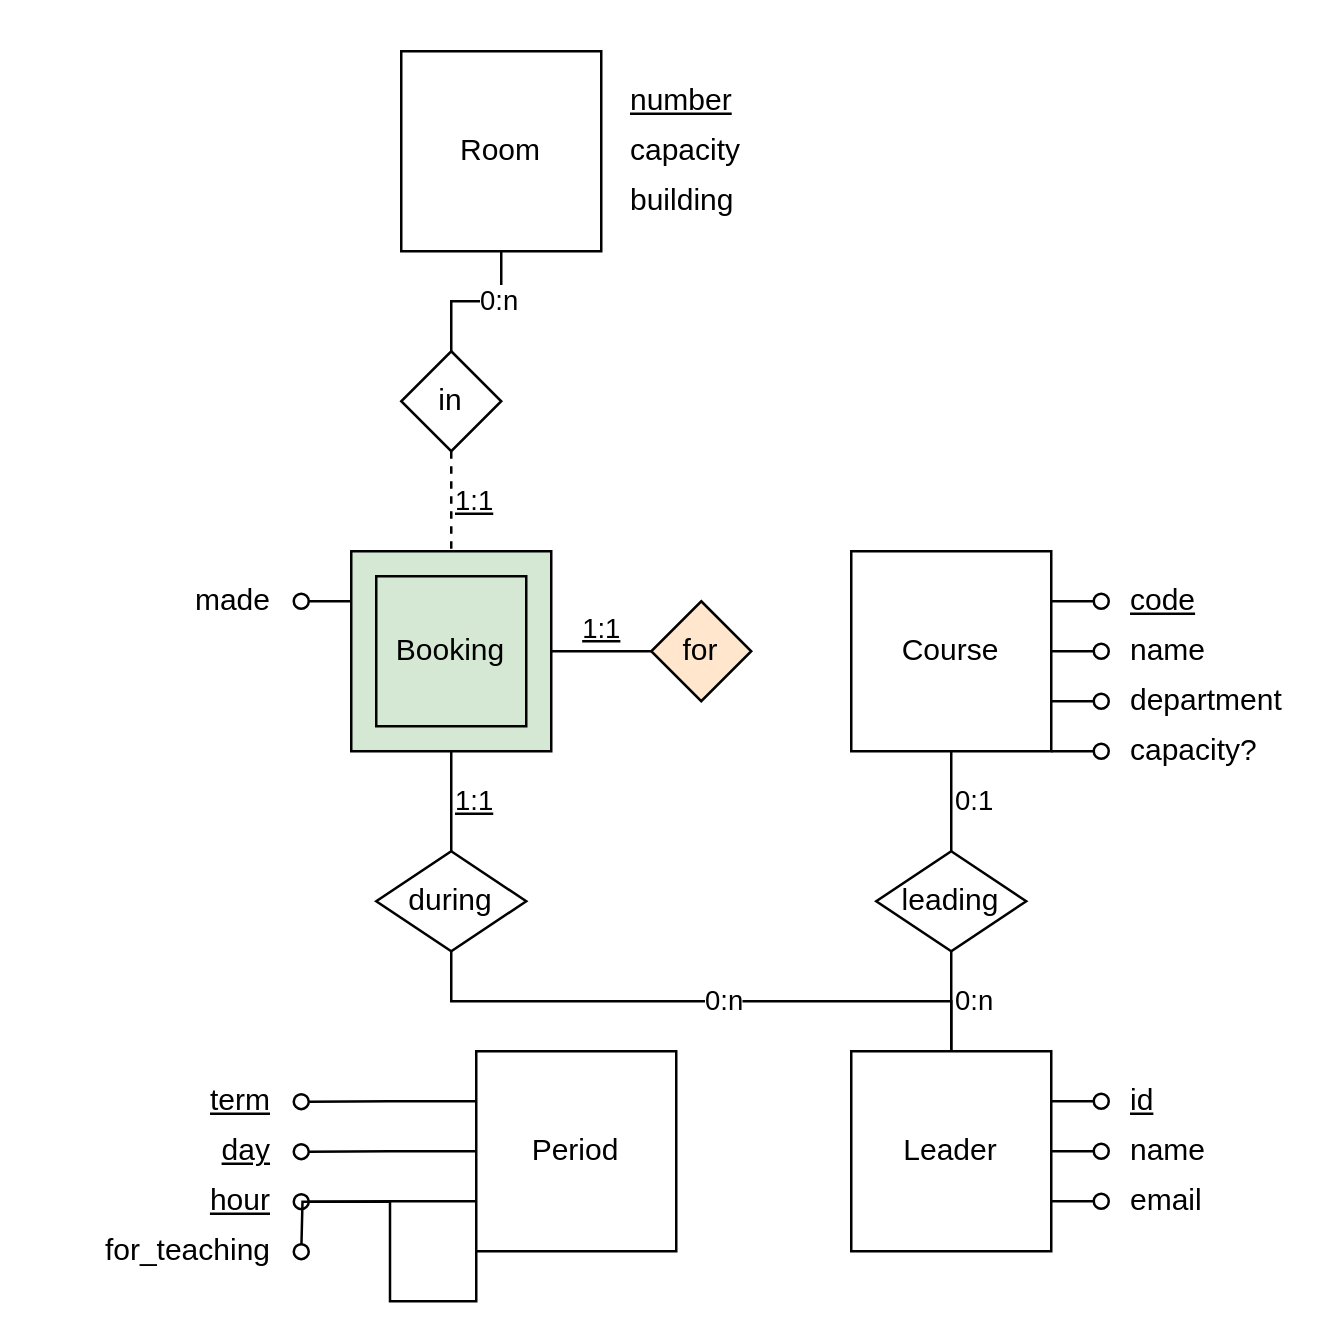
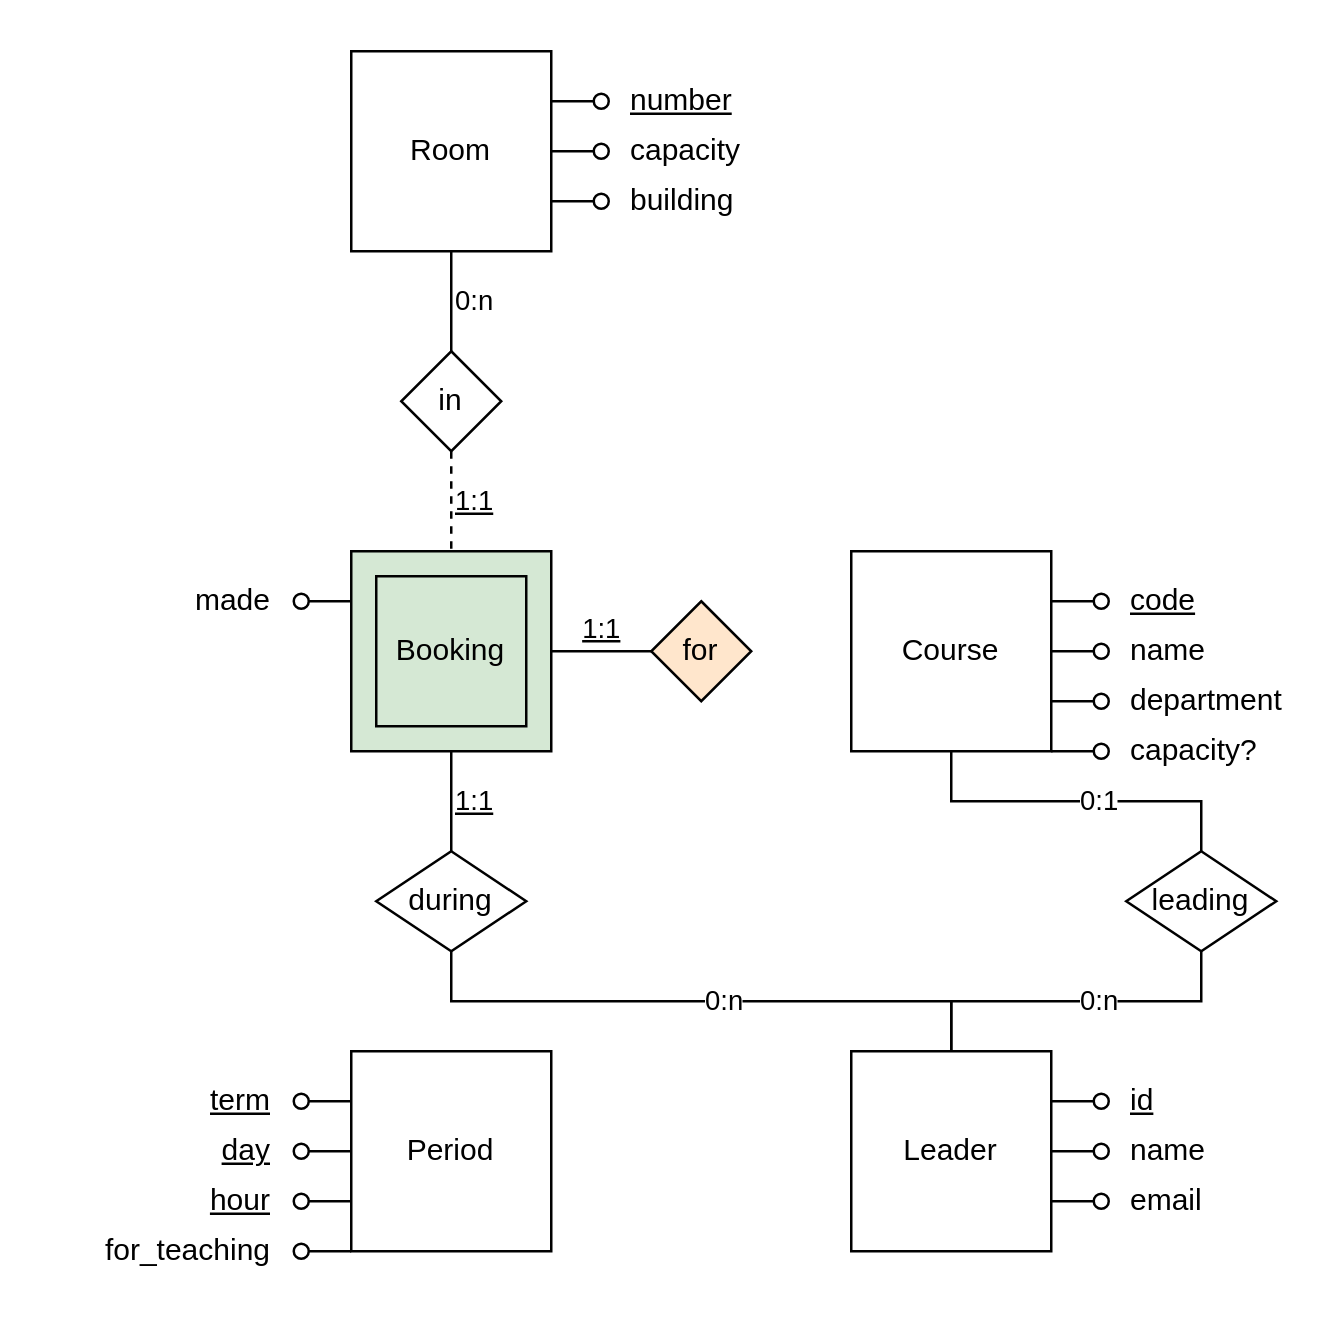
(501, 151) -> (451, 151)
(951, 901) -> (1201, 901)
(576, 1151) -> (451, 1151)
